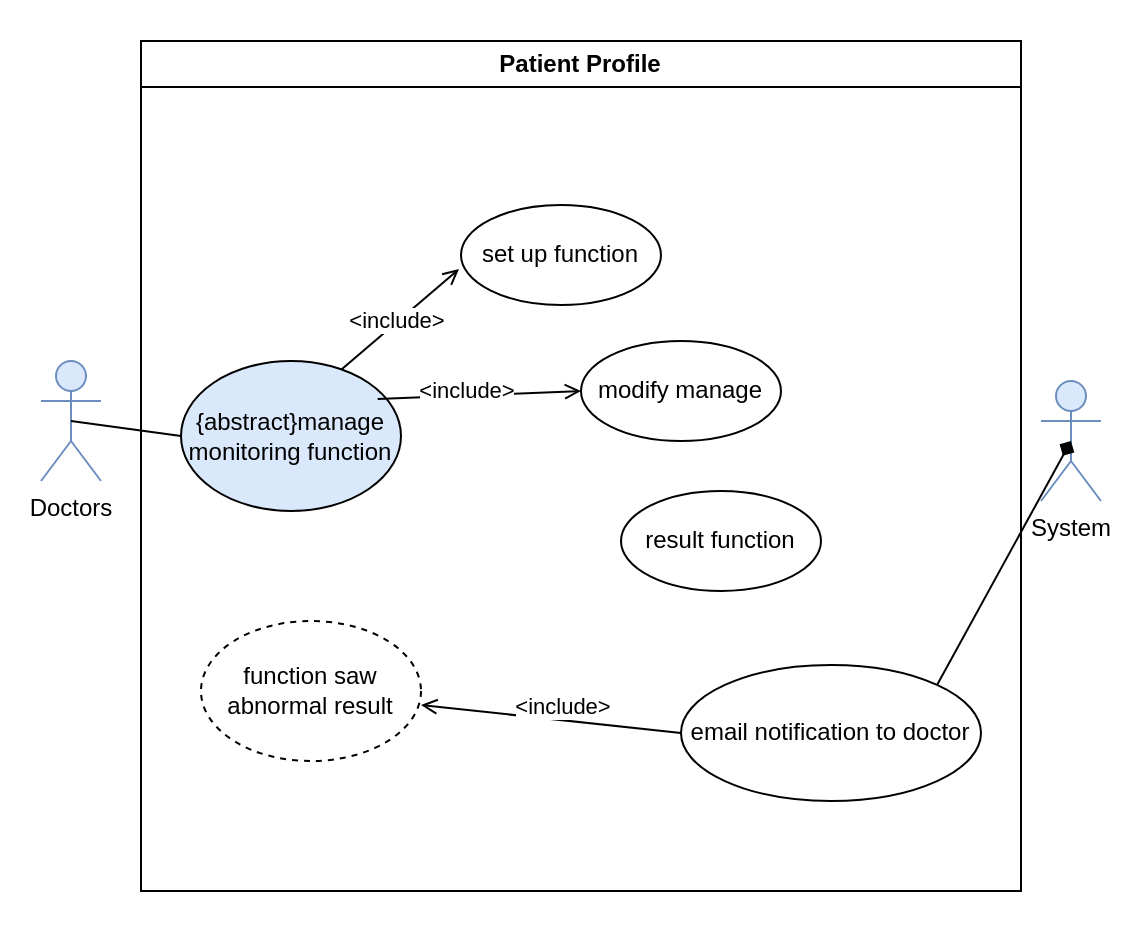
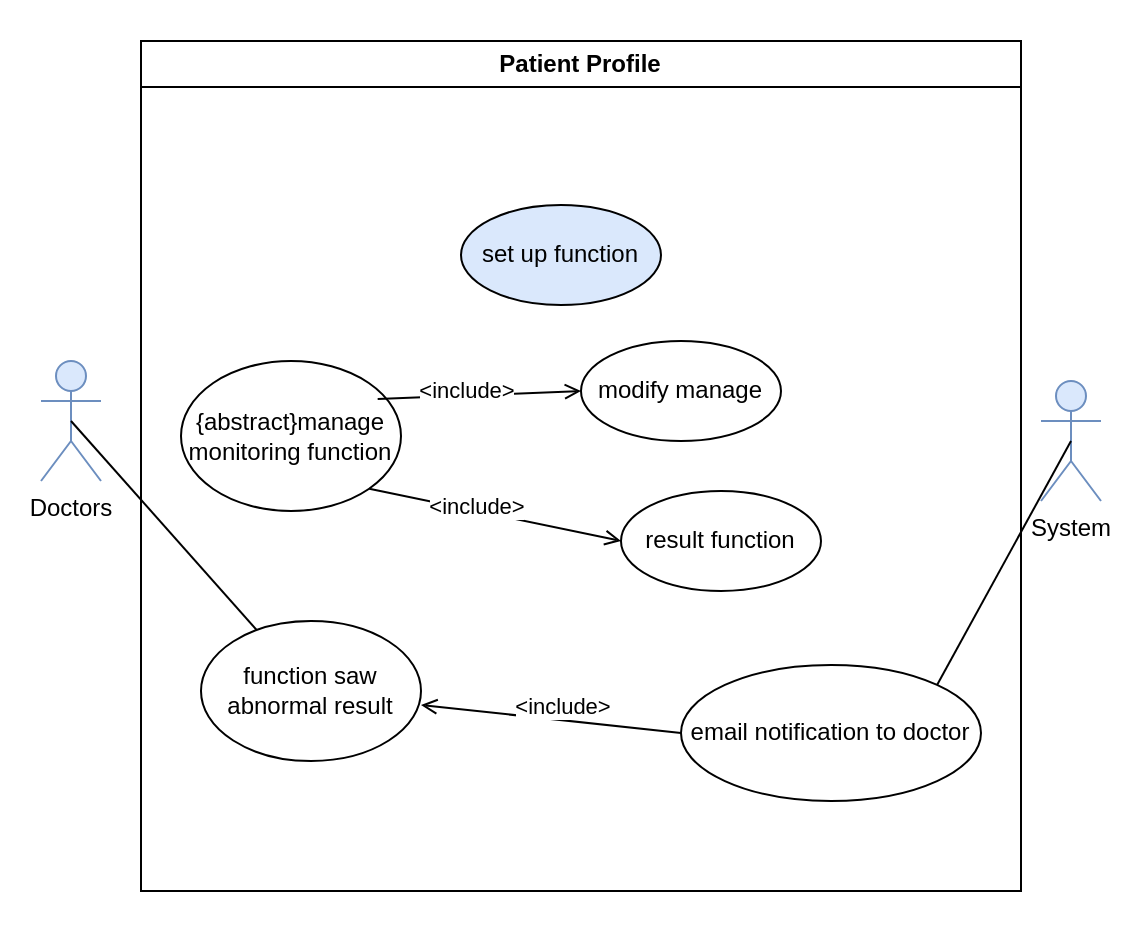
(561, 255) -> (561, 255)
(398, 321) -> none
(127, 429) -> (201, 567)
(291, 436) -> (291, 436)
(1063, 455) -> (1065, 452)
none -> (433, 502)
(311, 691) -> (311, 691)
